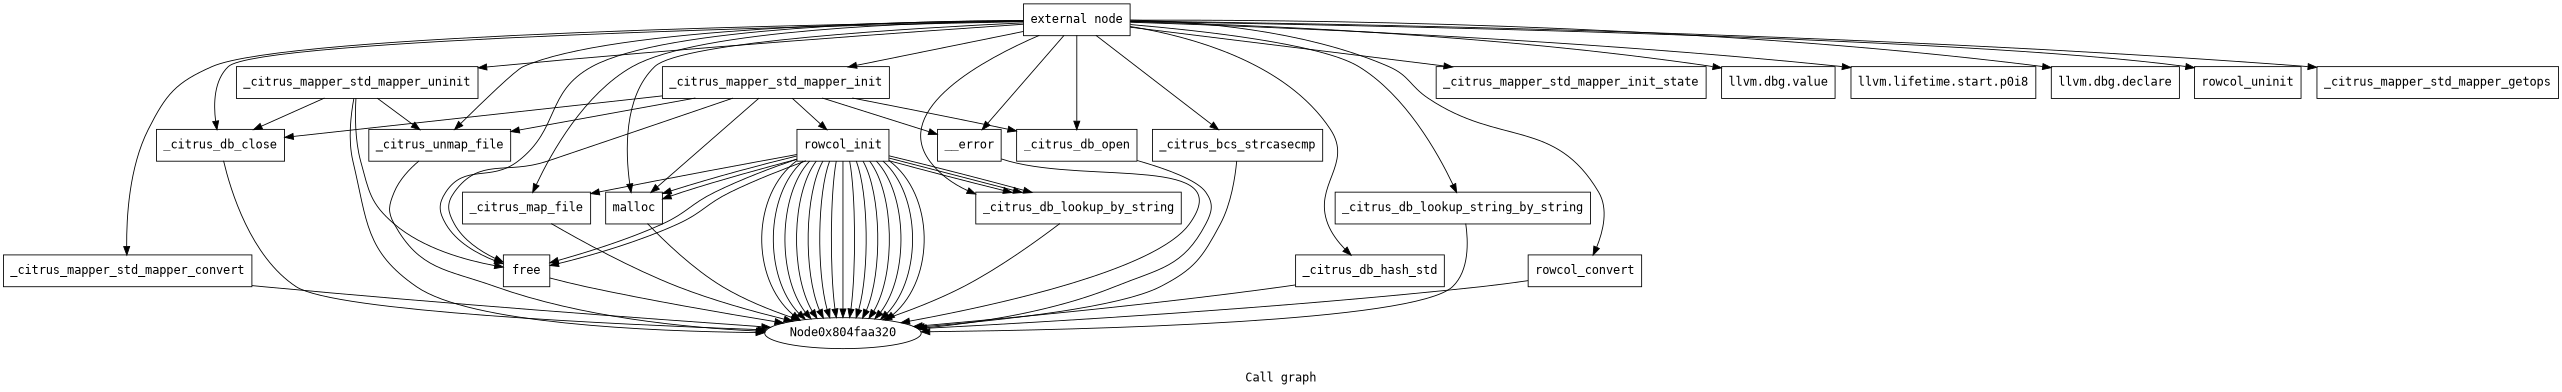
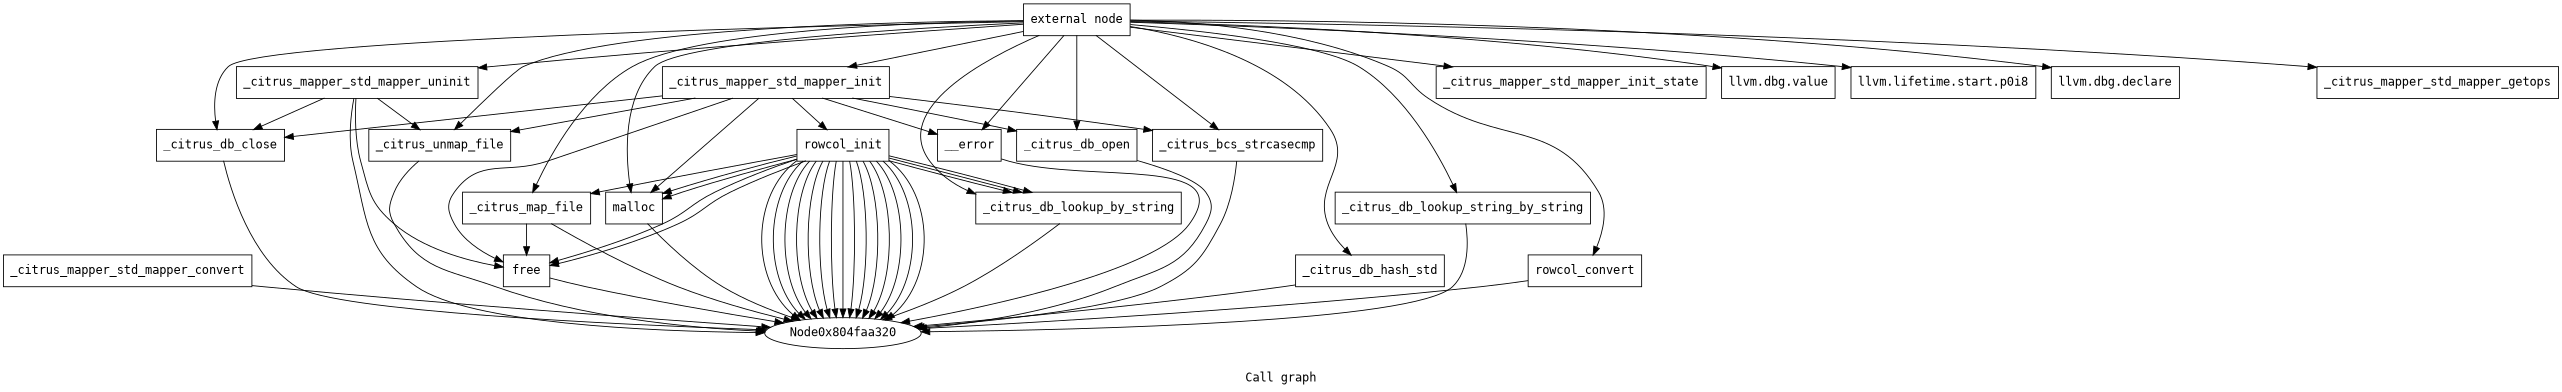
(511, 36) -> none
(657, 47) -> (527, 235)
(2248, 83) -> none
none -> (1017, 112)
